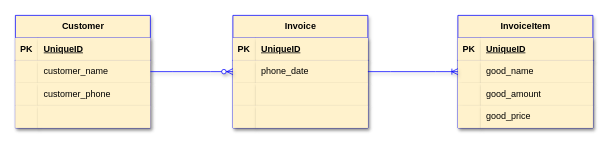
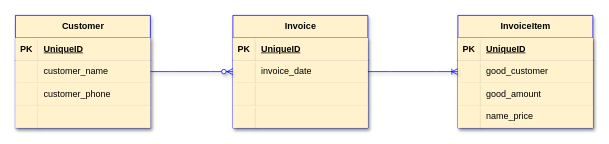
(287, 72) -> (289, 72)
(509, 72) -> (519, 72)
(510, 117) -> (510, 117)
